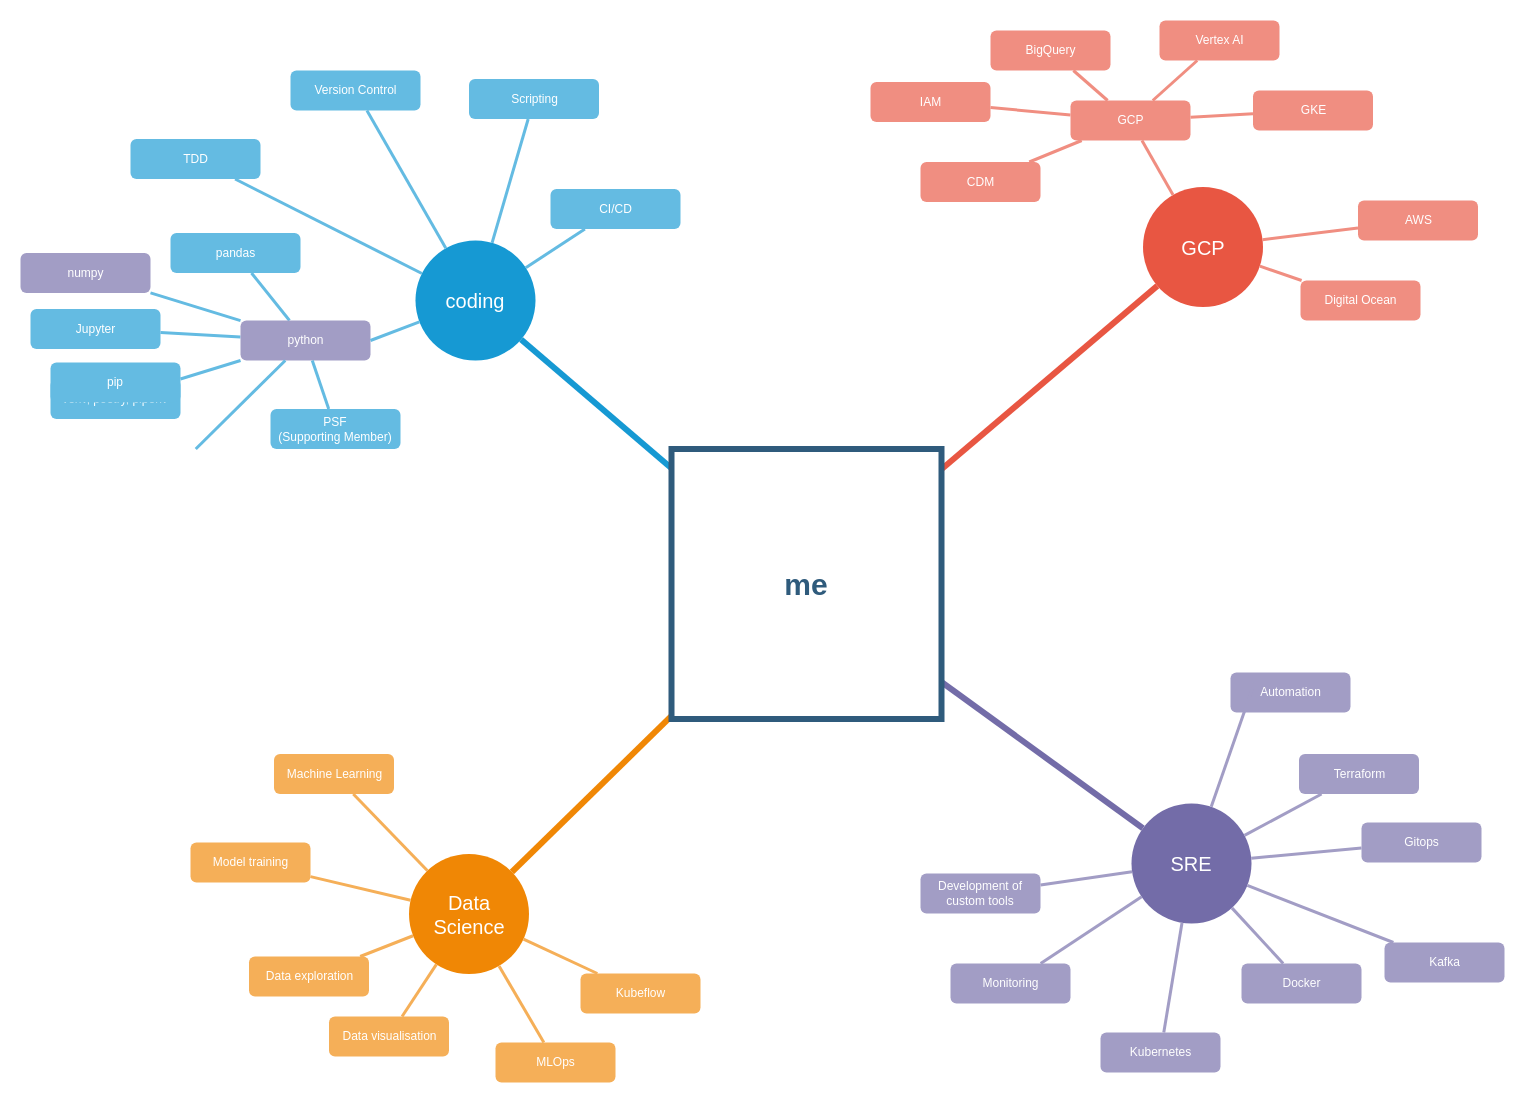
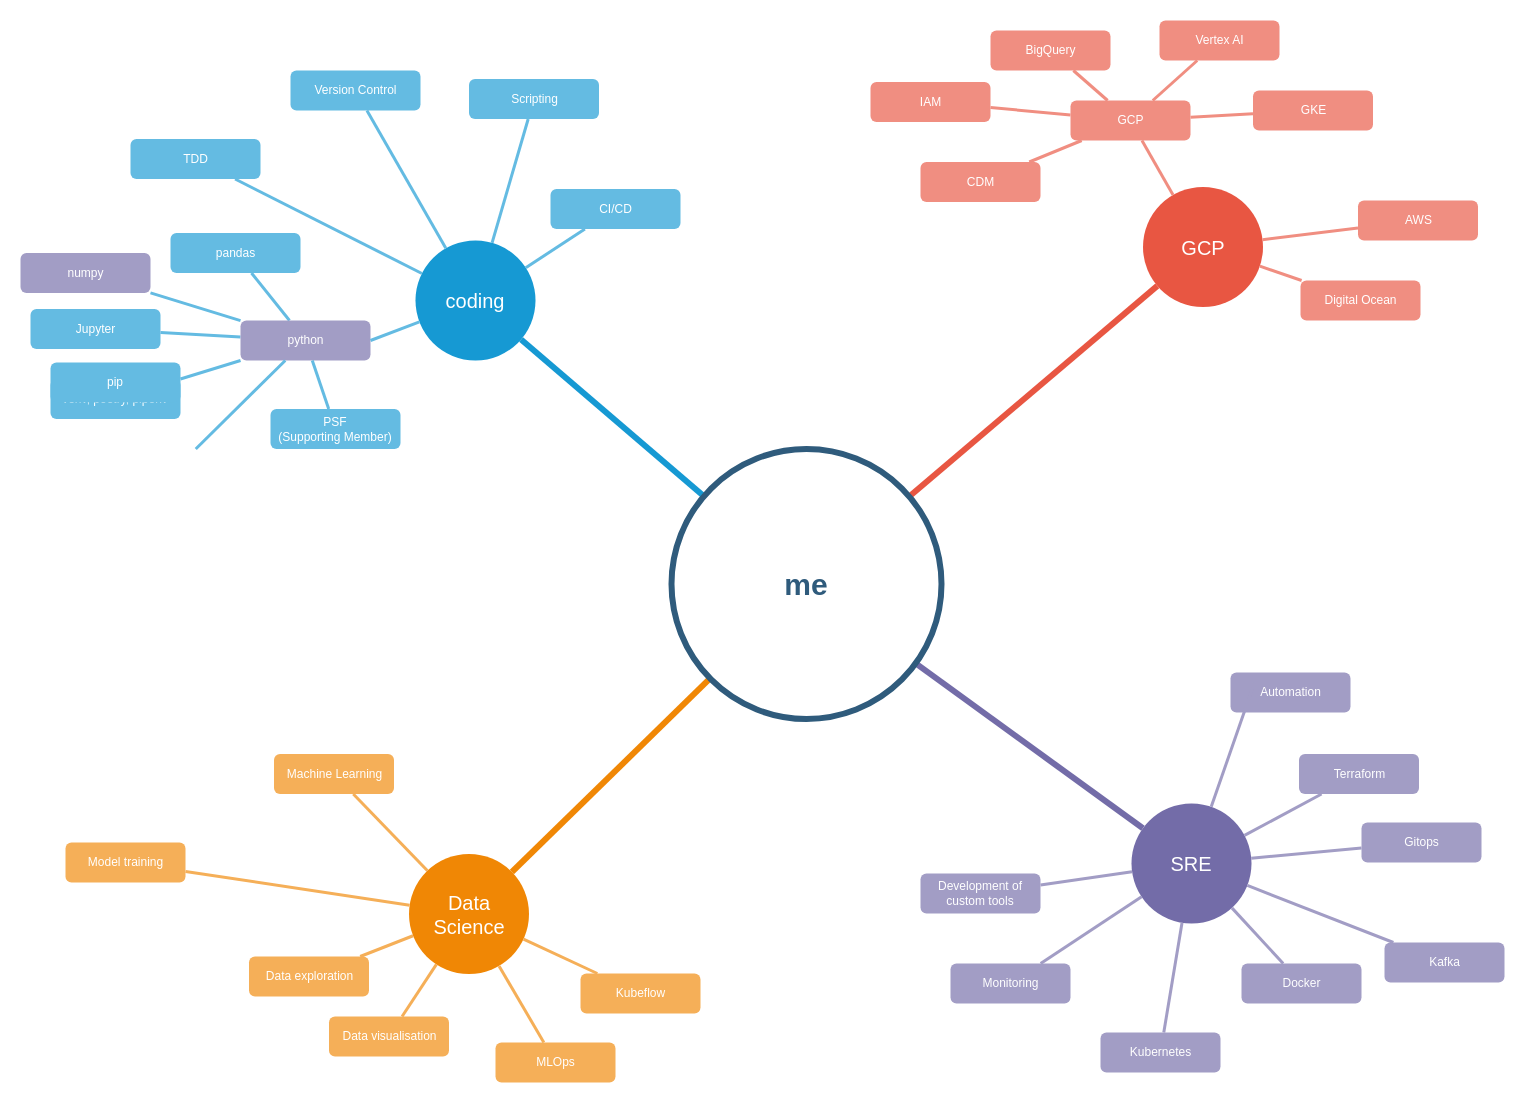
(807, 584) -> (807, 584)
(251, 863) -> (126, 863)
